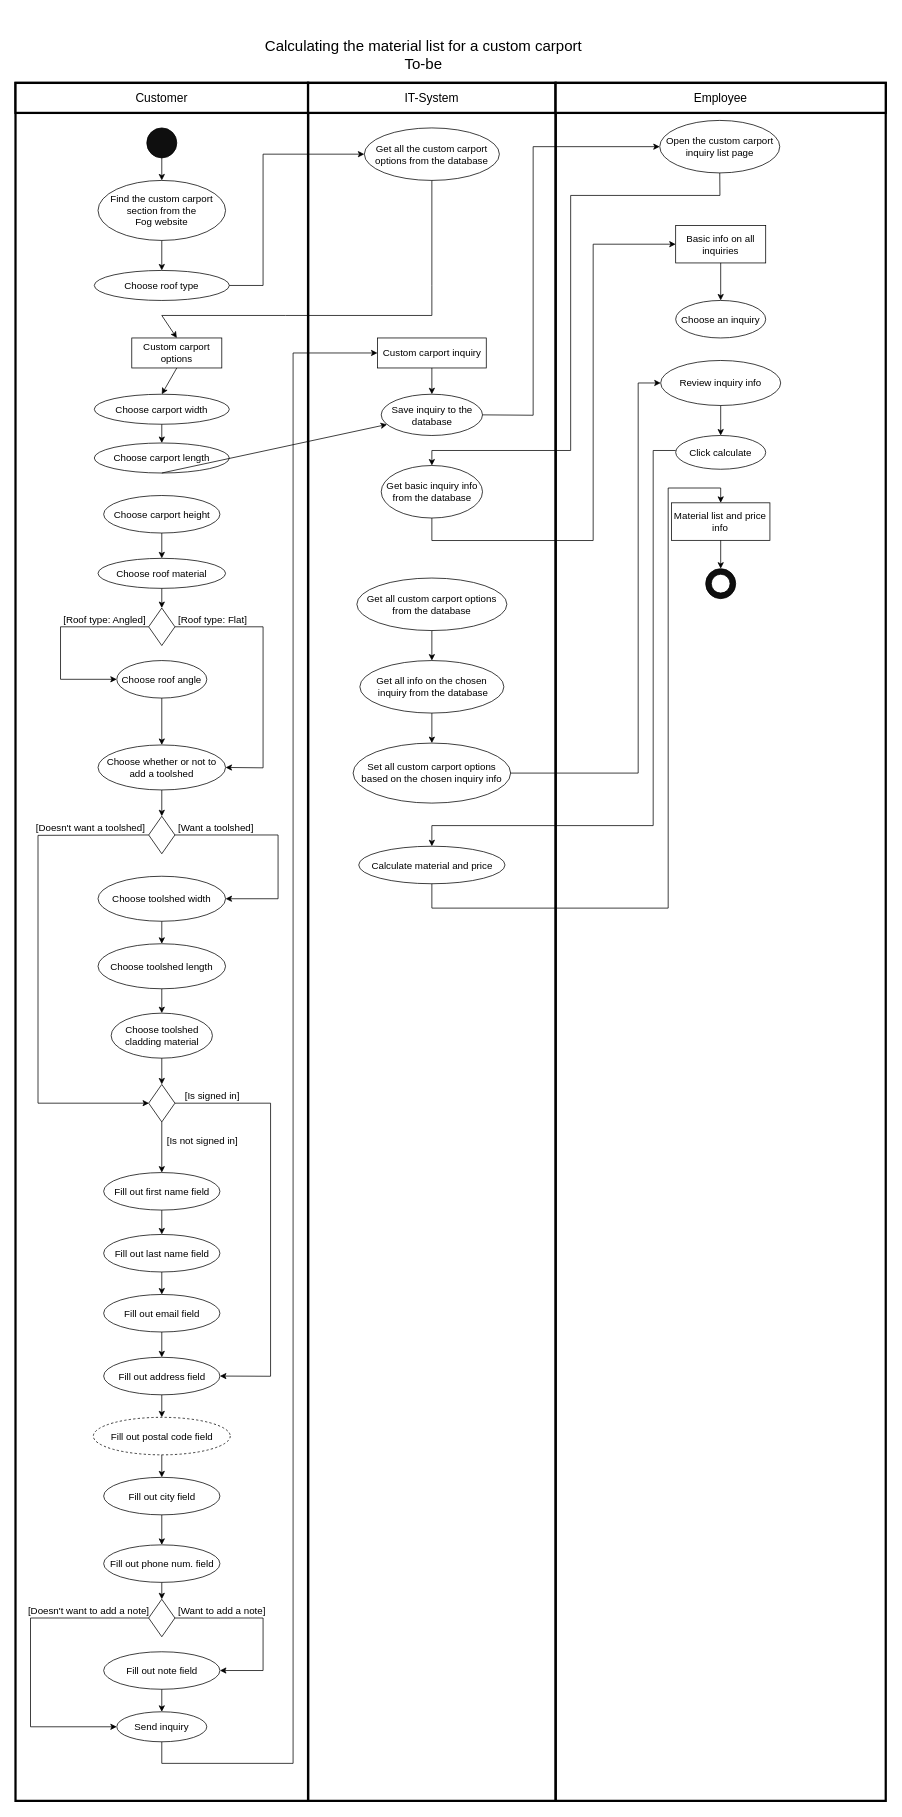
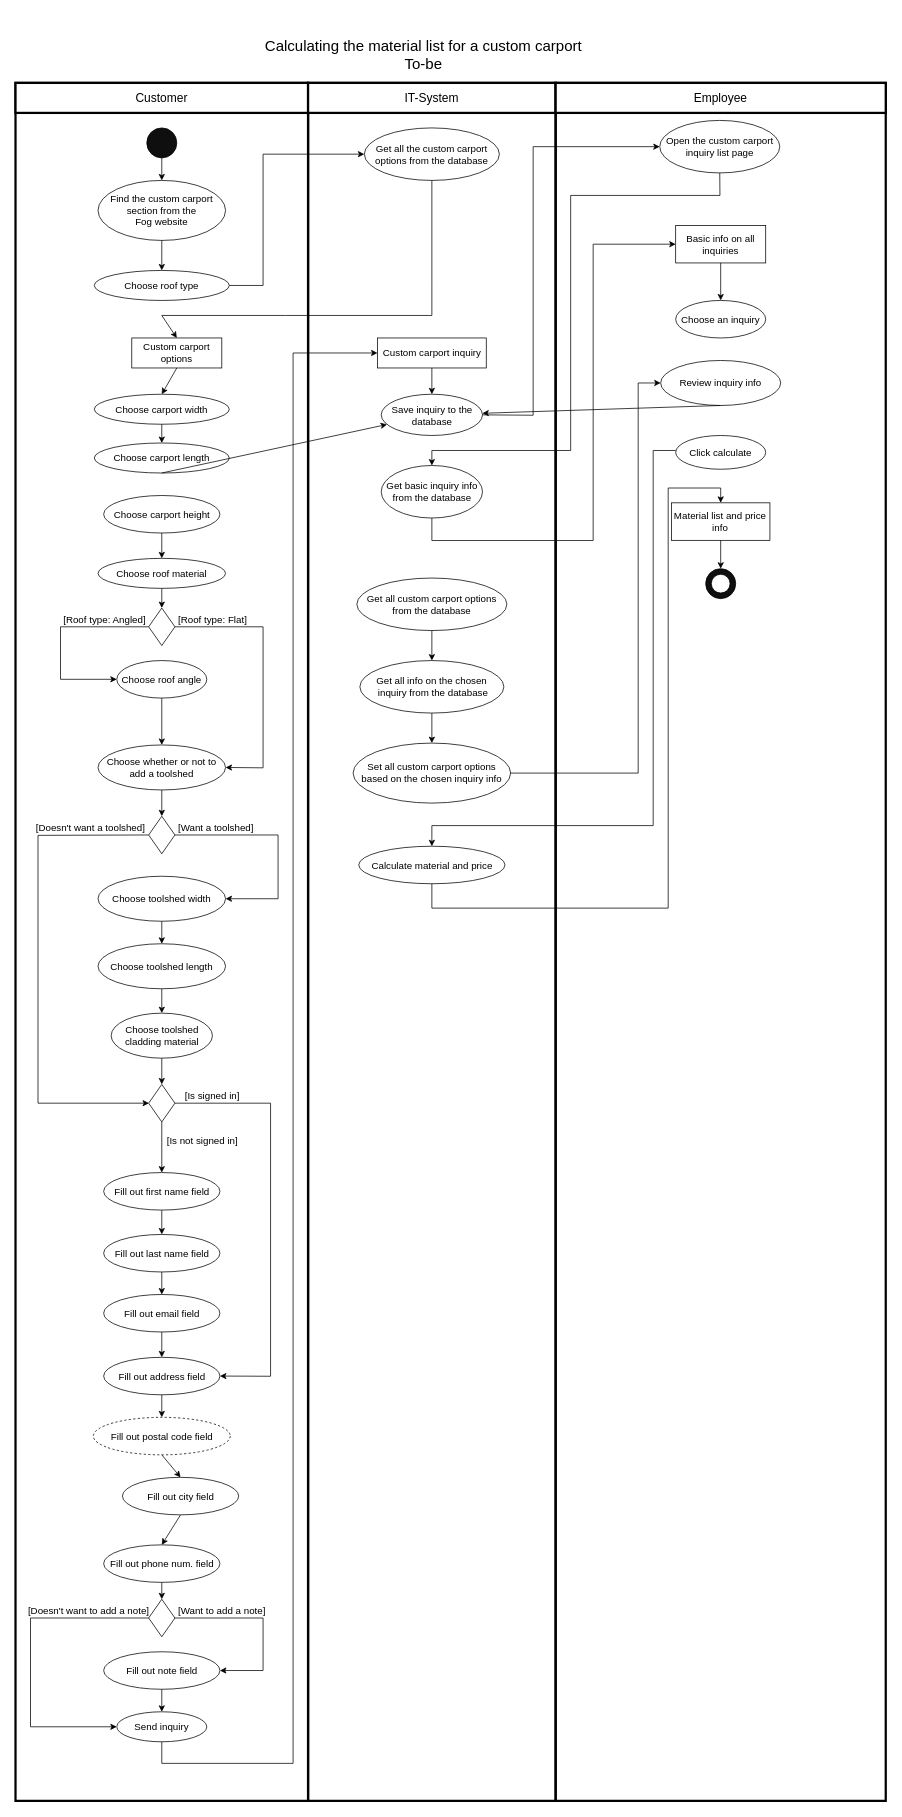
(720, 417) -> (534, 411)
(162, 1496) -> (180, 1496)
